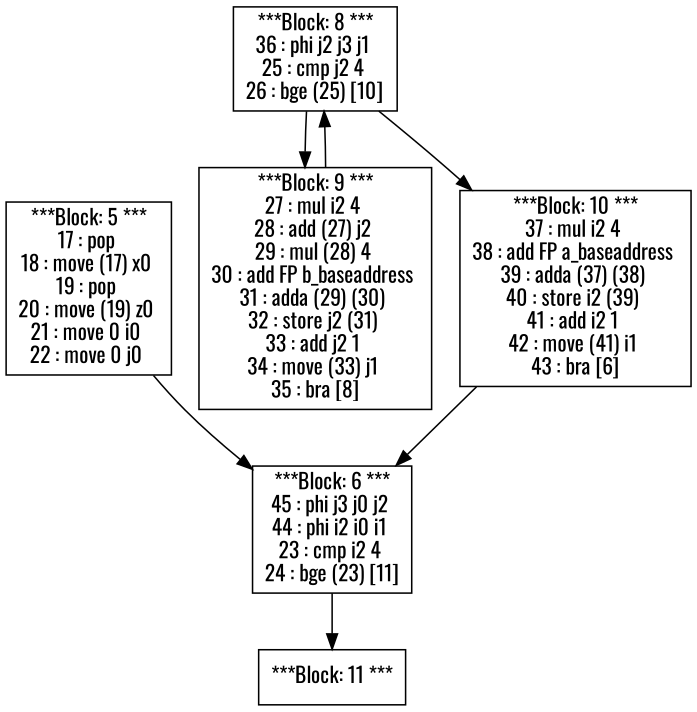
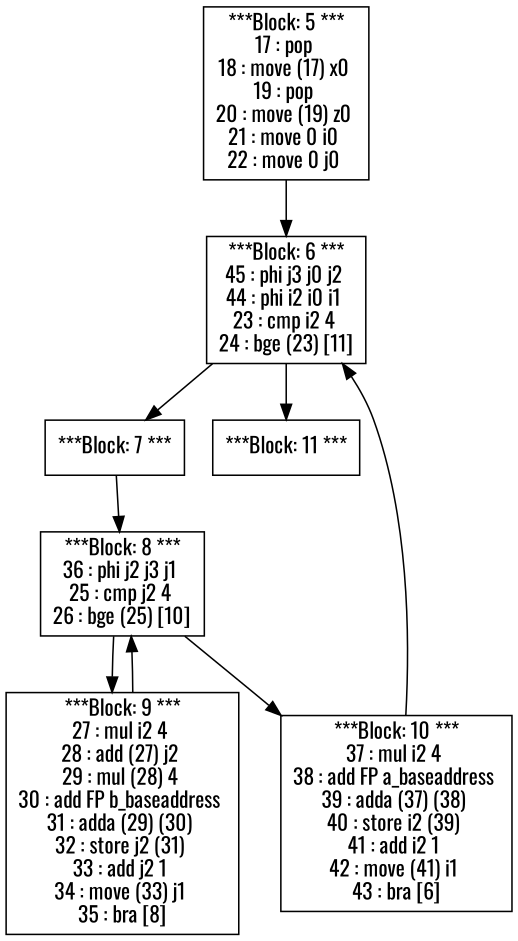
none -> (115, 448)
